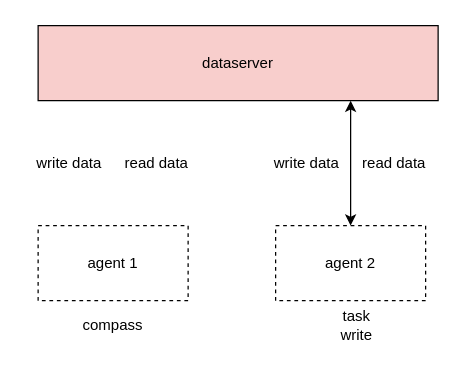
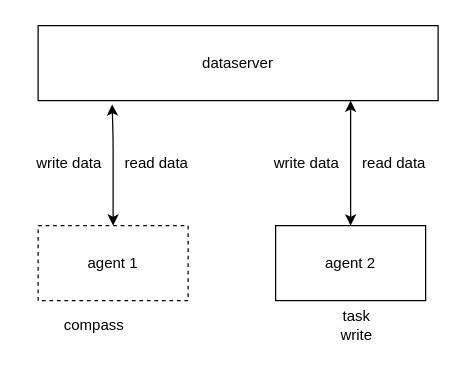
(238, 63) -> (238, 63)
none -> (113, 168)
(351, 263) -> (351, 263)
(113, 326) -> (94, 326)
